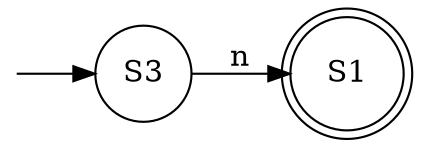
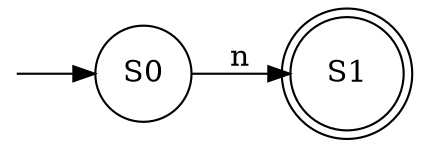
(143, 74) -> (143, 74)
